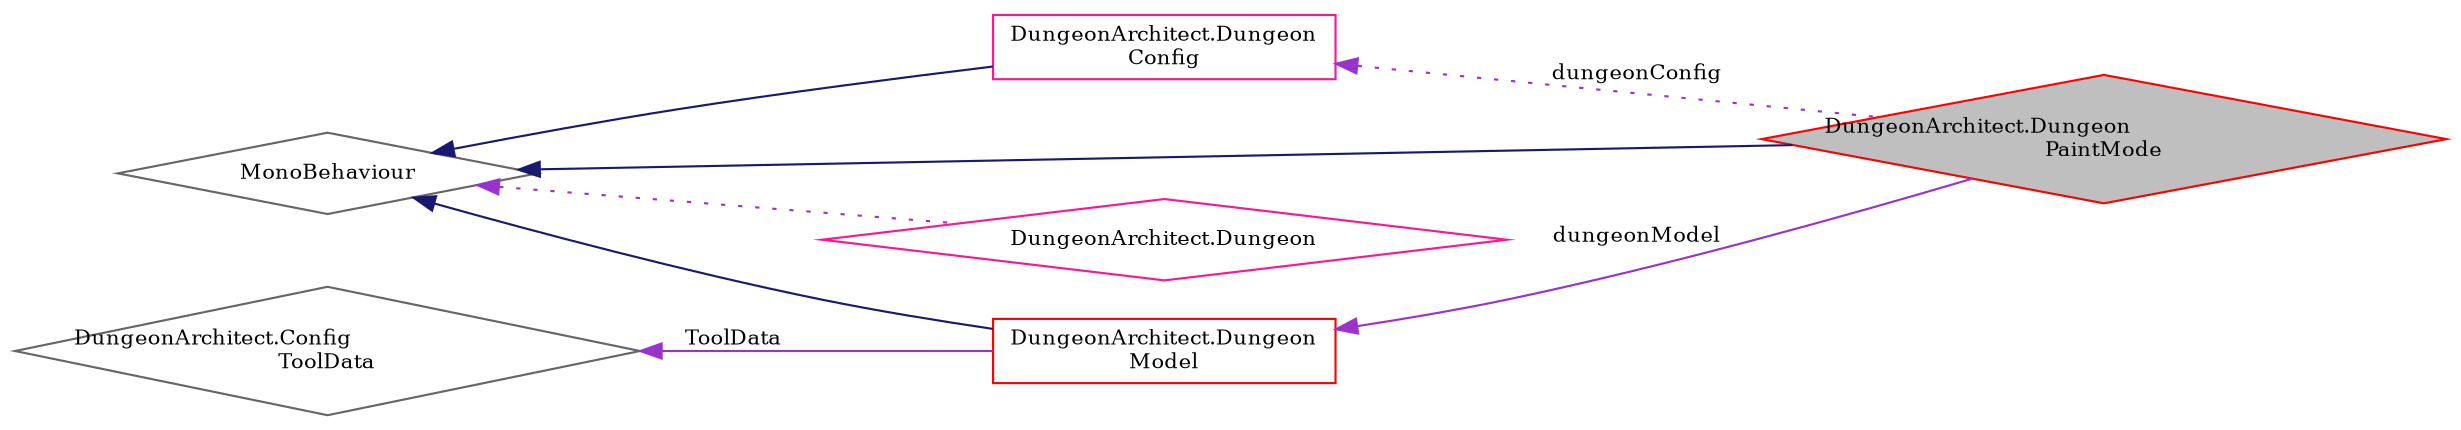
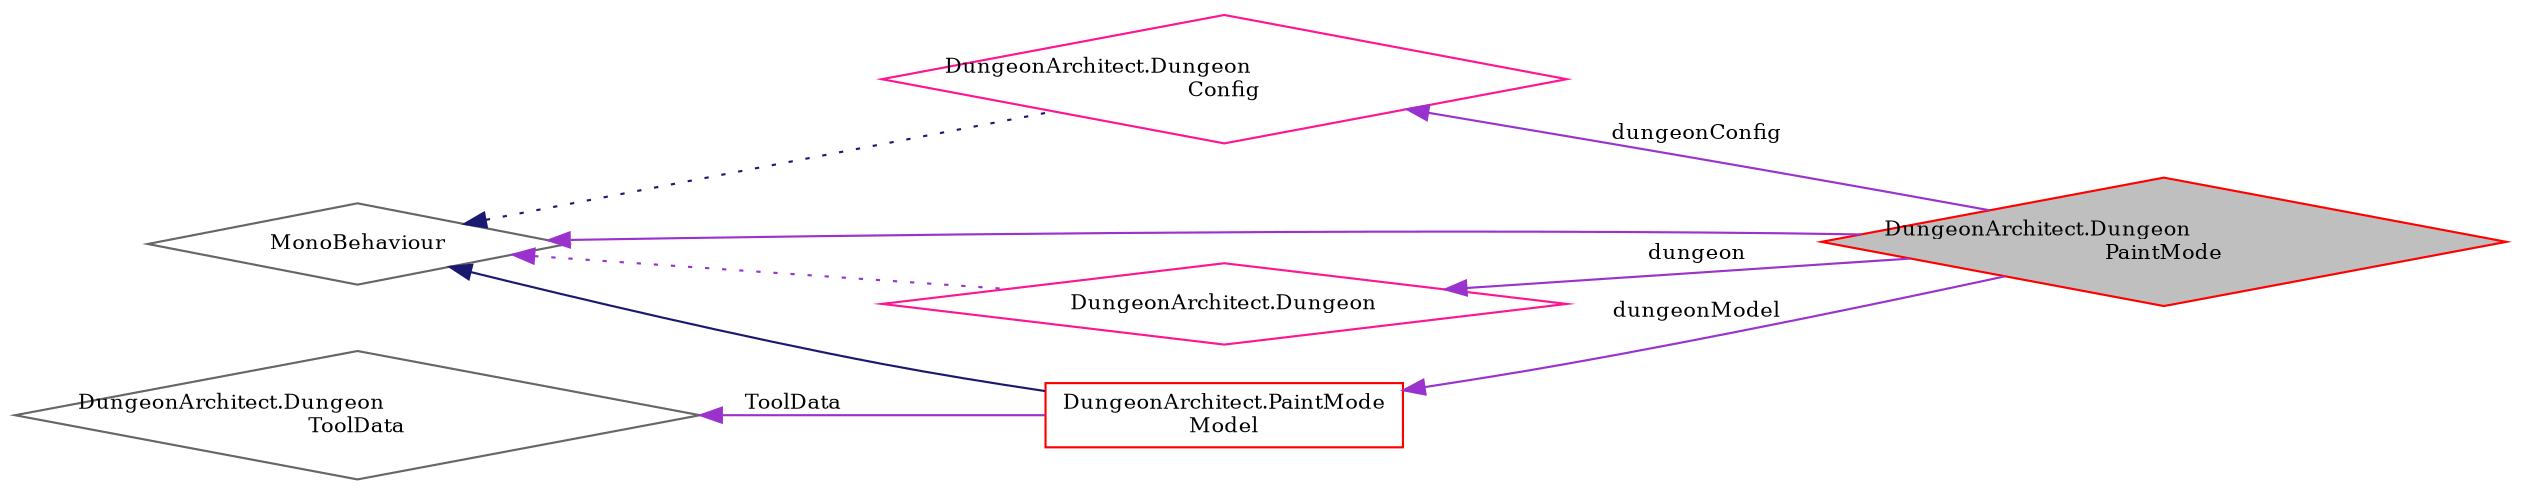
(1164, 47) -> (1224, 79)
(1618, 92) -> (1709, 161)
(723, 102) -> (770, 166)
(1166, 157) -> (1216, 232)
none -> (1688, 273)
(327, 351) -> (357, 415)
(1164, 351) -> (1224, 415)
